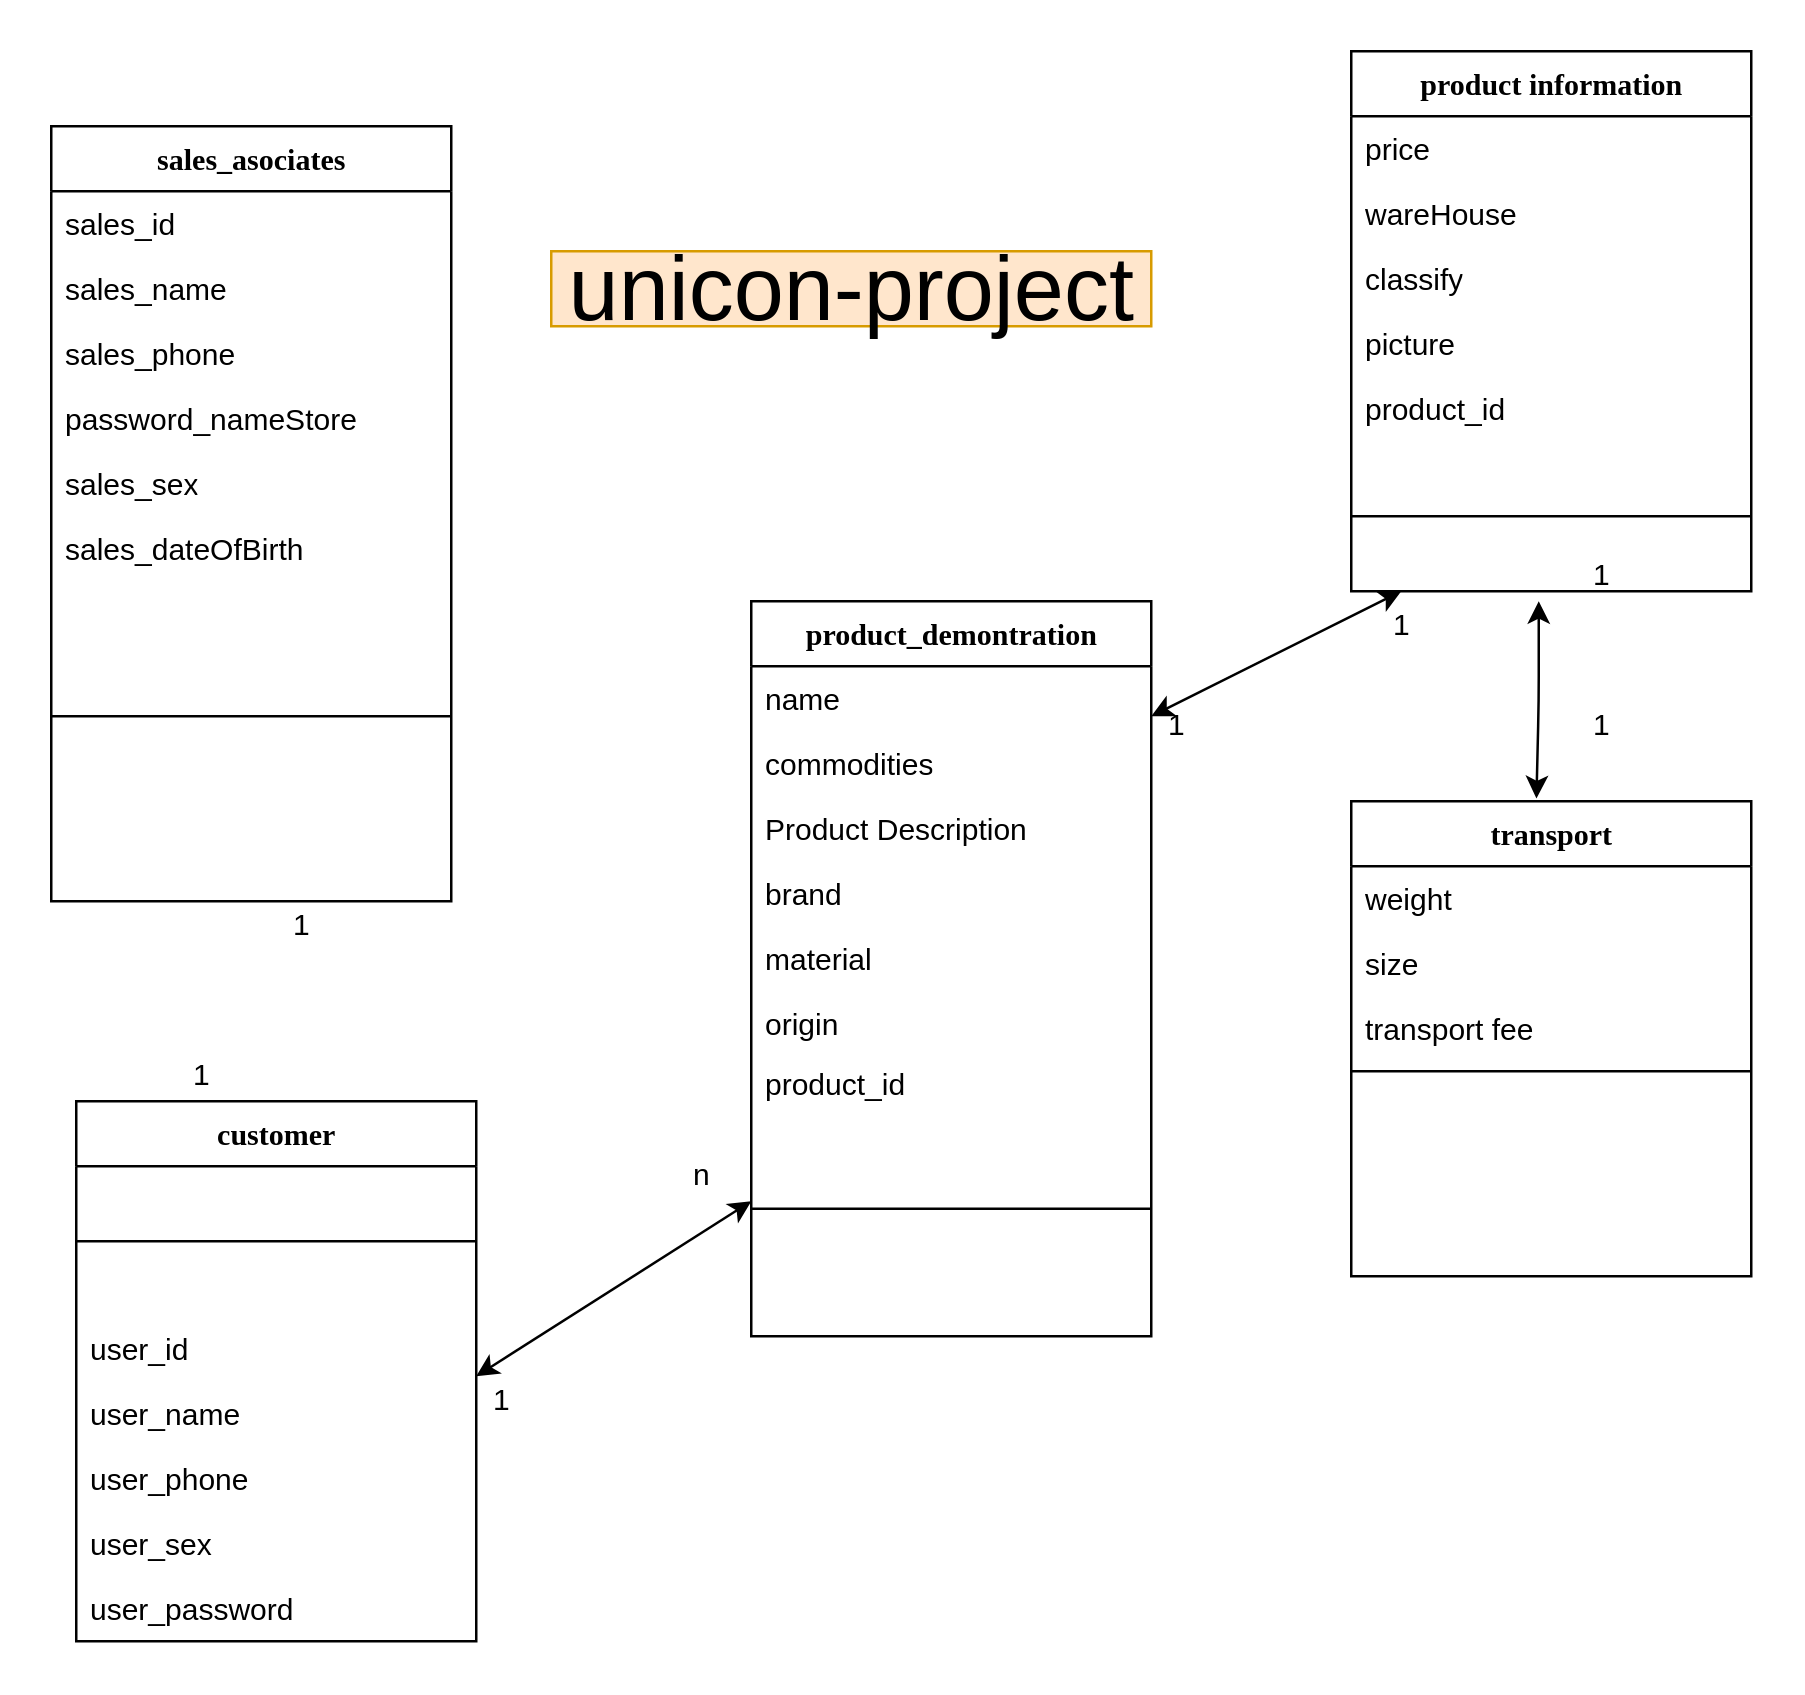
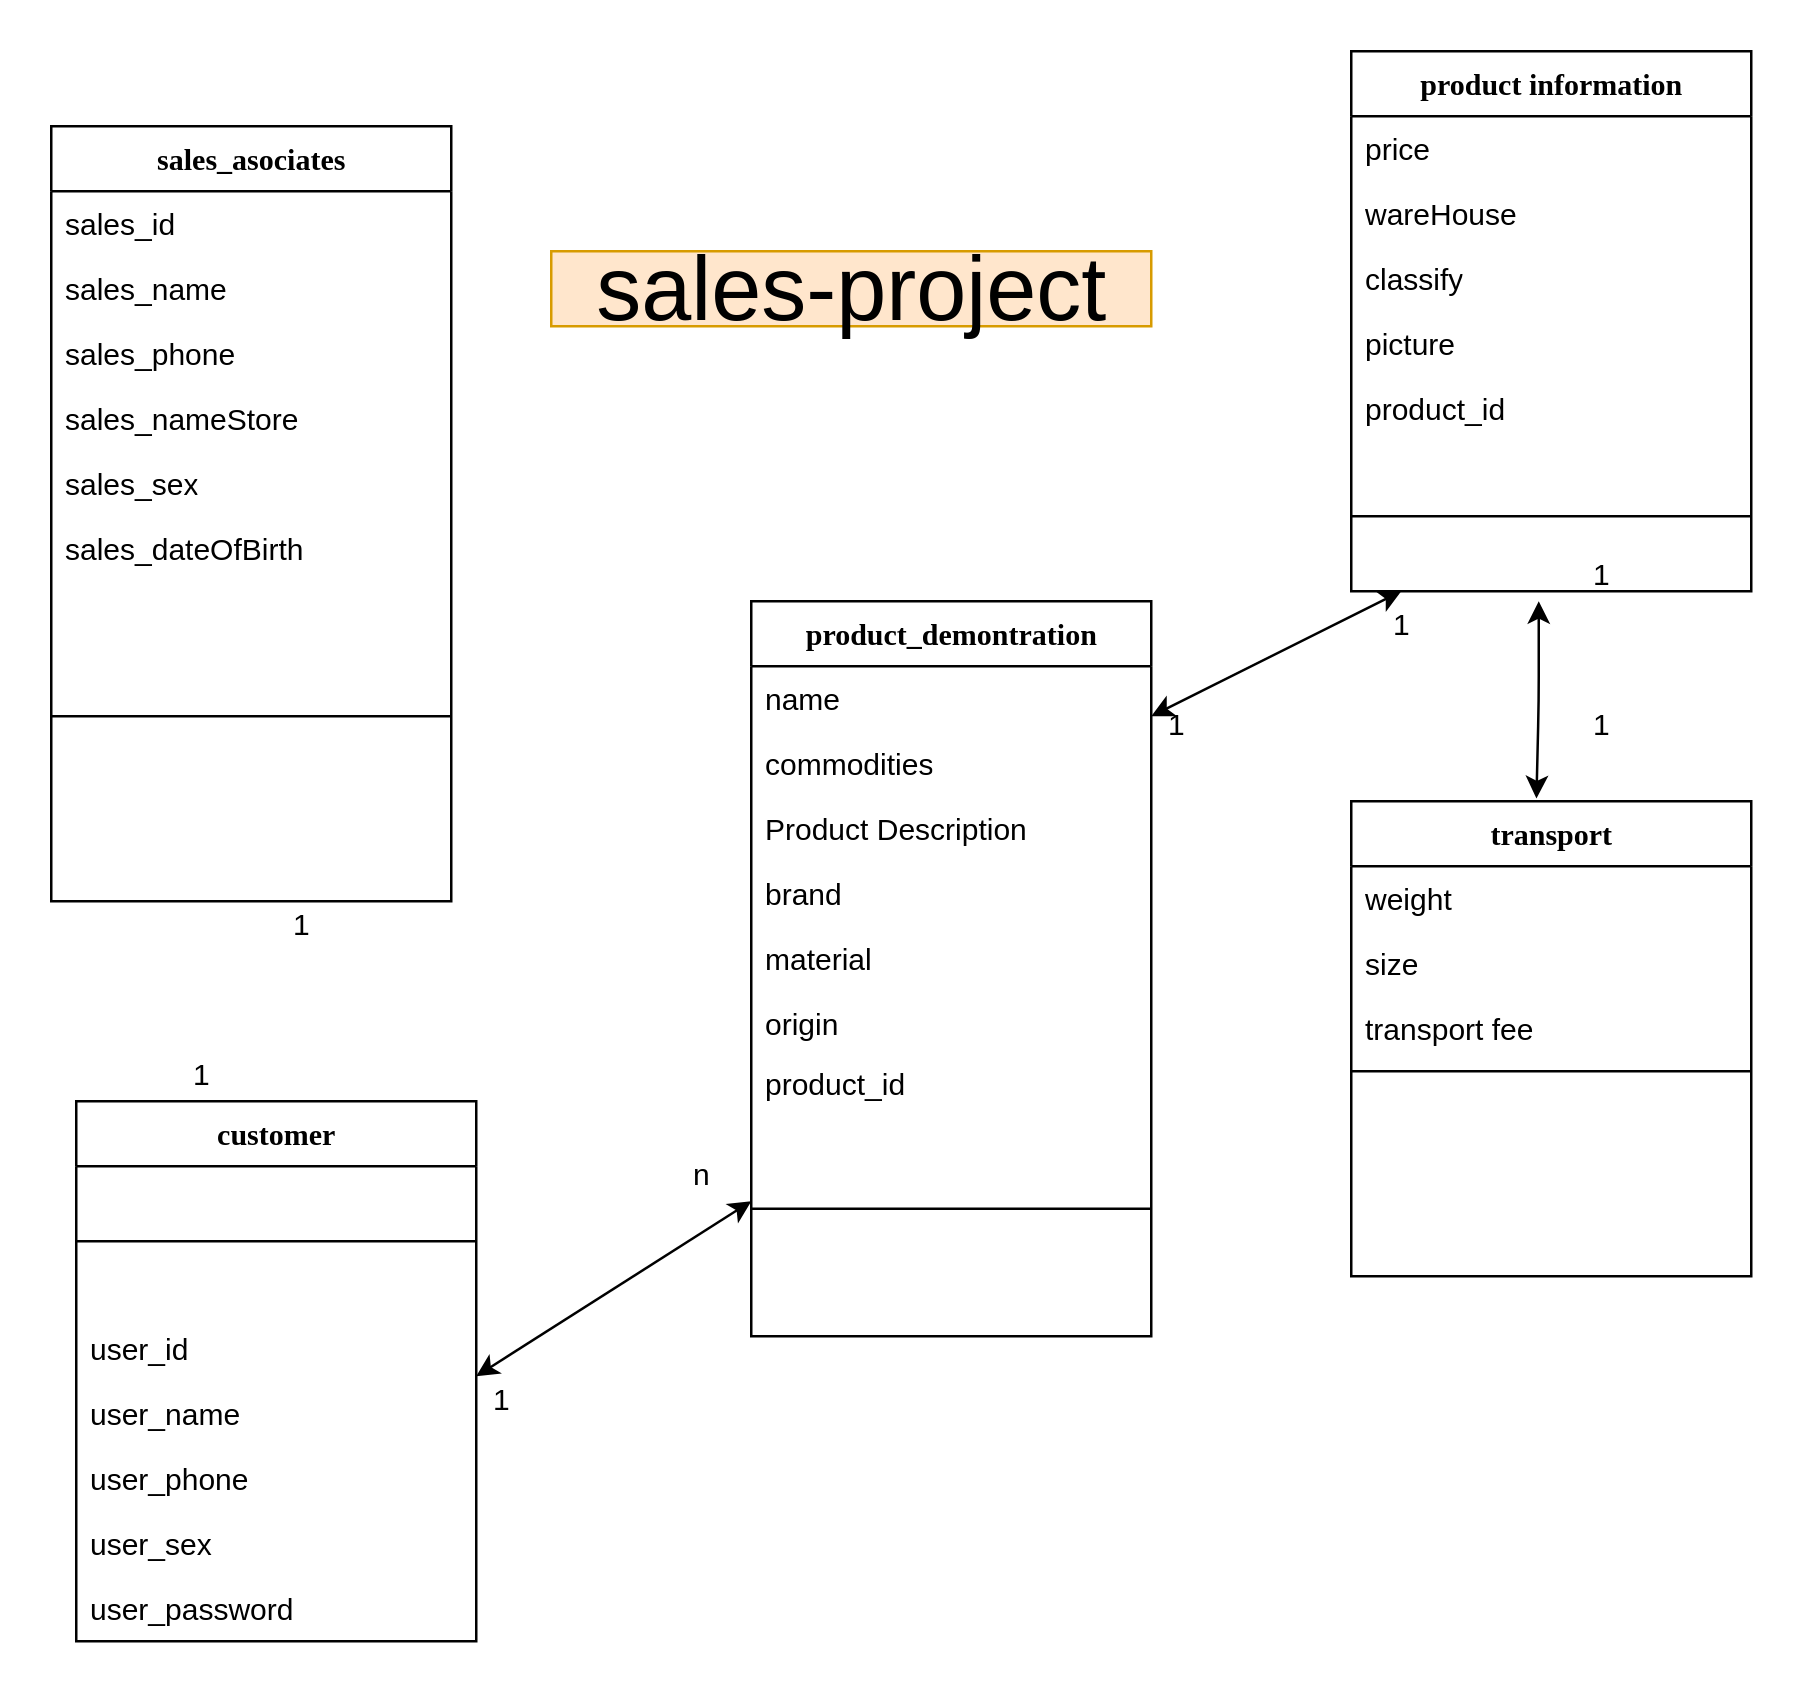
(853, 289) -> (853, 289)
(217, 422) -> (188, 422)
